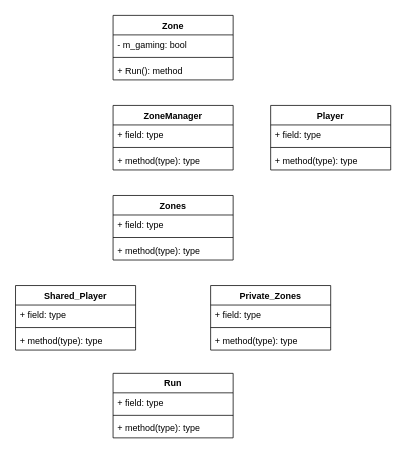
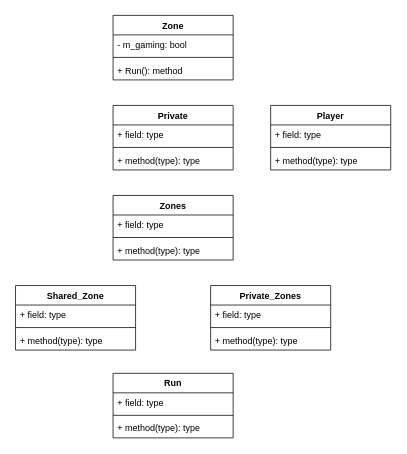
(173, 116) -> (173, 116)
(75, 296) -> (75, 296)
